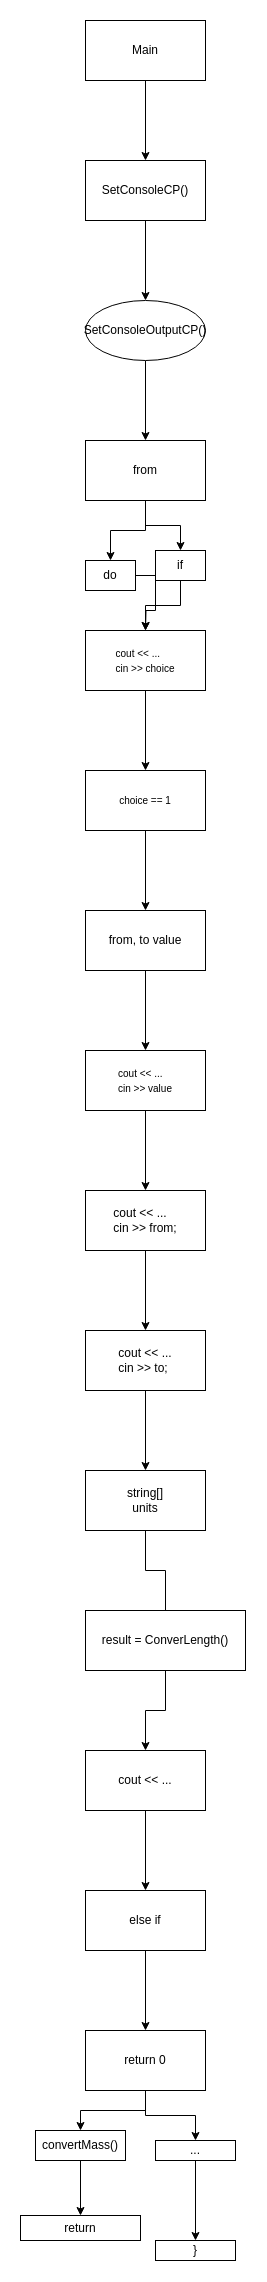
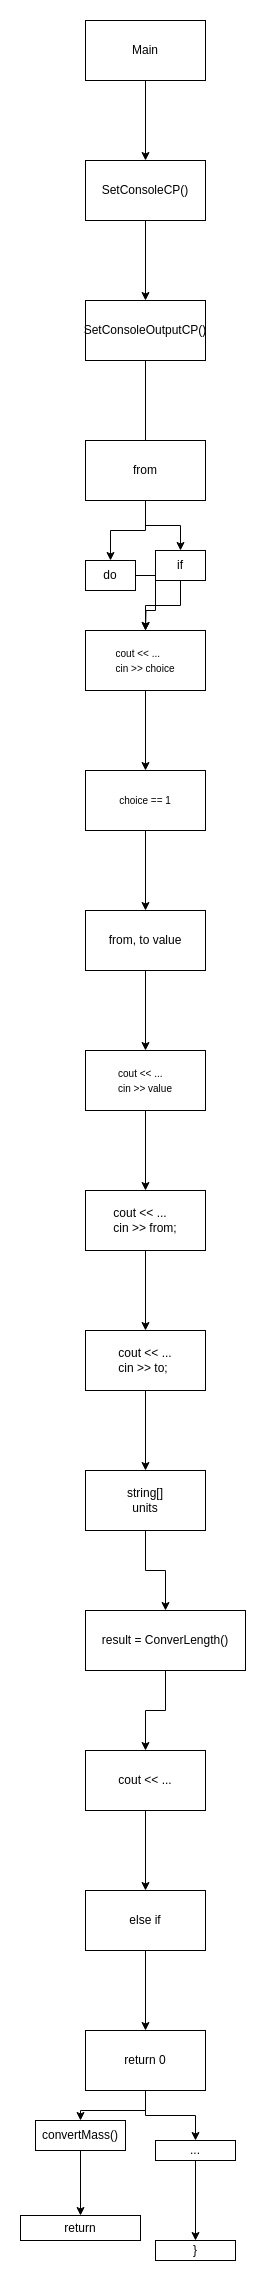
(146, 331) -> (146, 331)
(146, 432) -> (146, 434)
(166, 1604) -> (166, 1602)
(81, 2146) -> (81, 2136)
